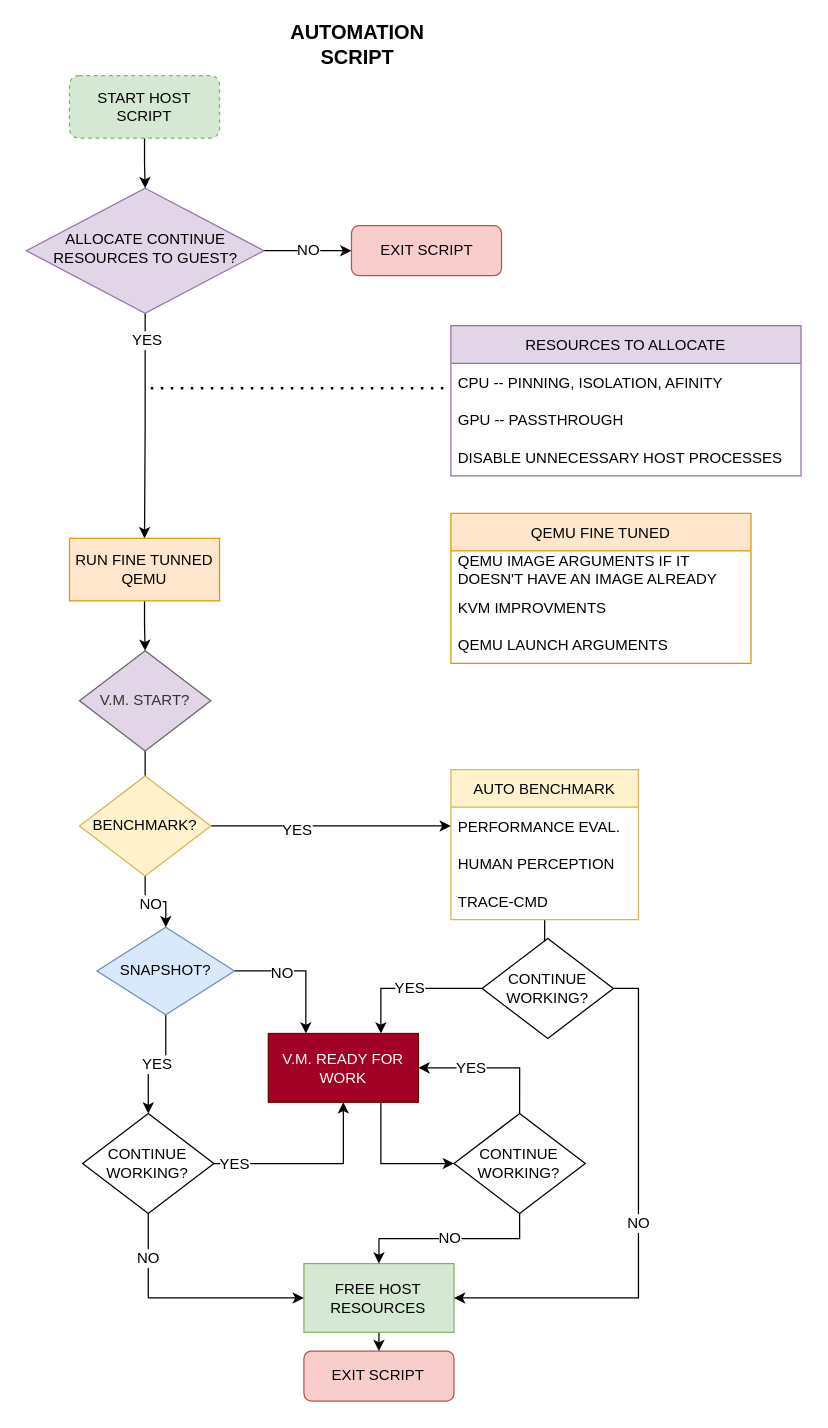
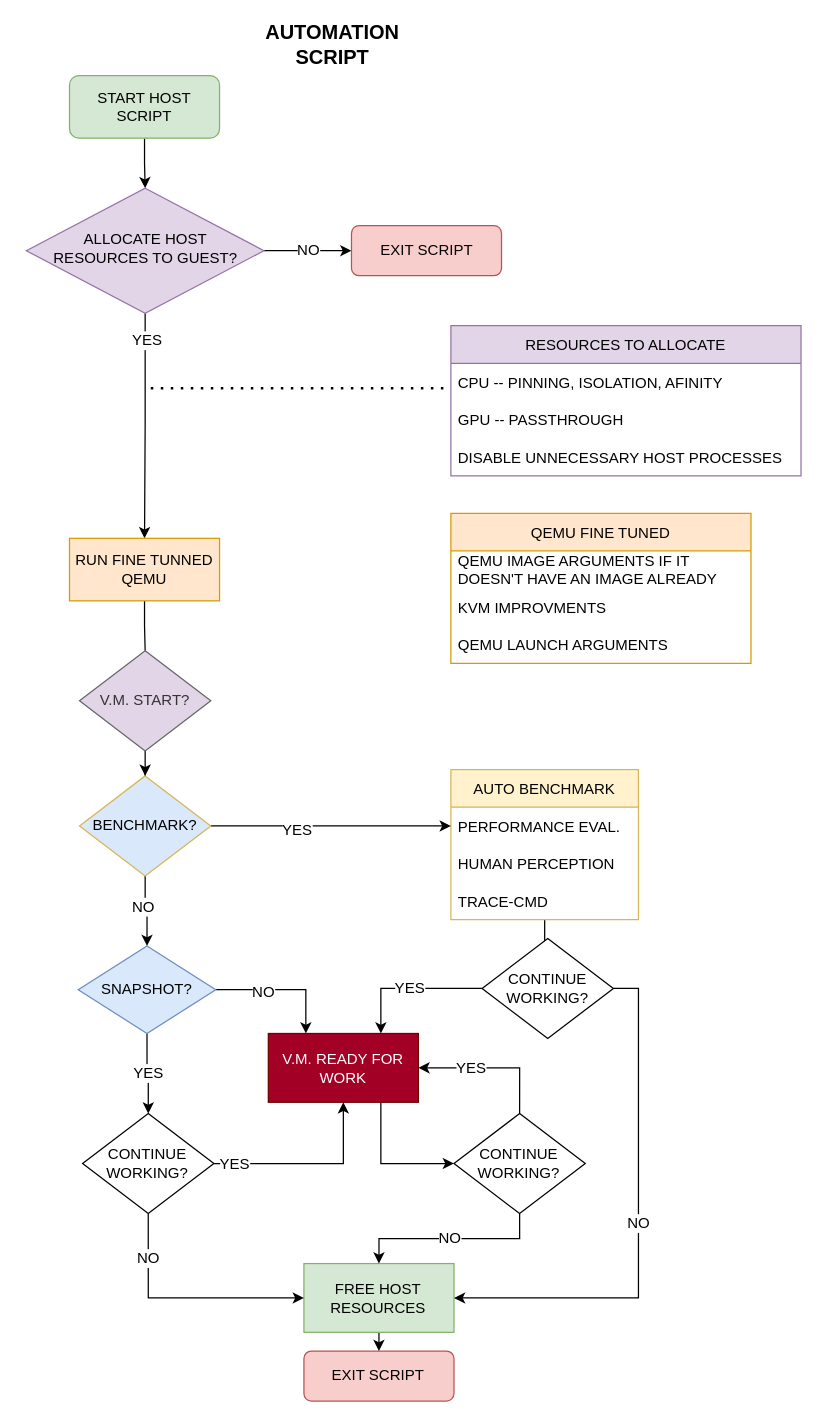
(357, 44) -> (332, 44)
(144, 107) -> (144, 107)
(146, 248) -> (146, 248)
(145, 641) -> (145, 644)
(145, 769) -> (145, 766)
(145, 826) -> (145, 826)
(166, 971) -> (147, 989)
